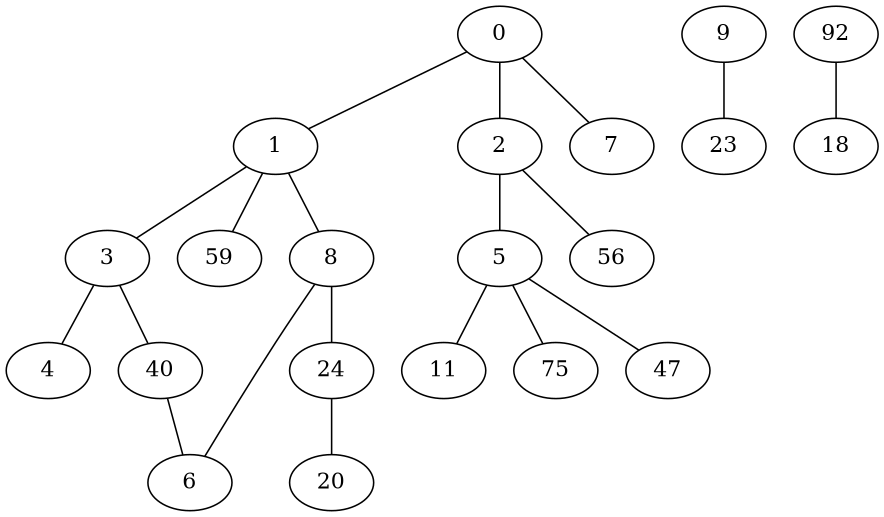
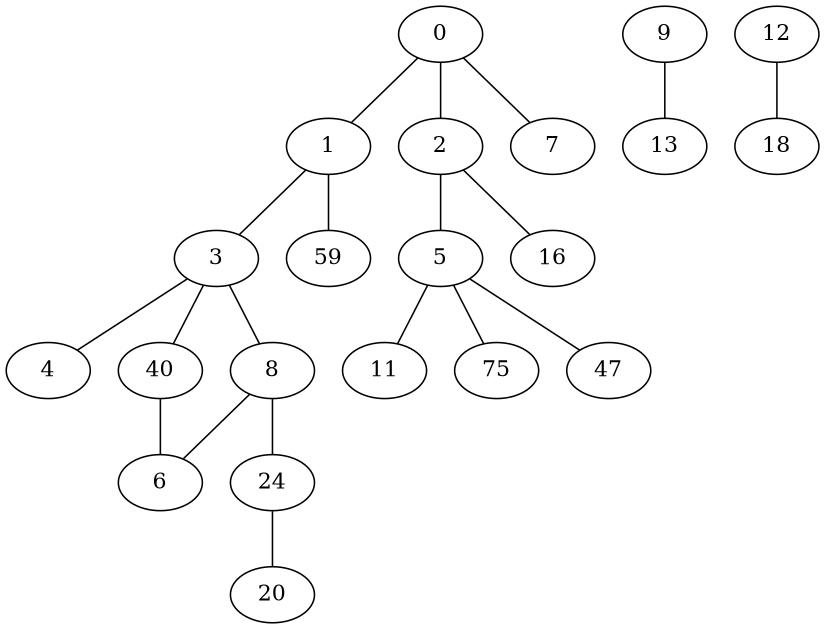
(836, 34) -> (777, 34)
(724, 146) -> (665, 146)
(304, 202) -> (244, 315)
(612, 258) -> (553, 258)
